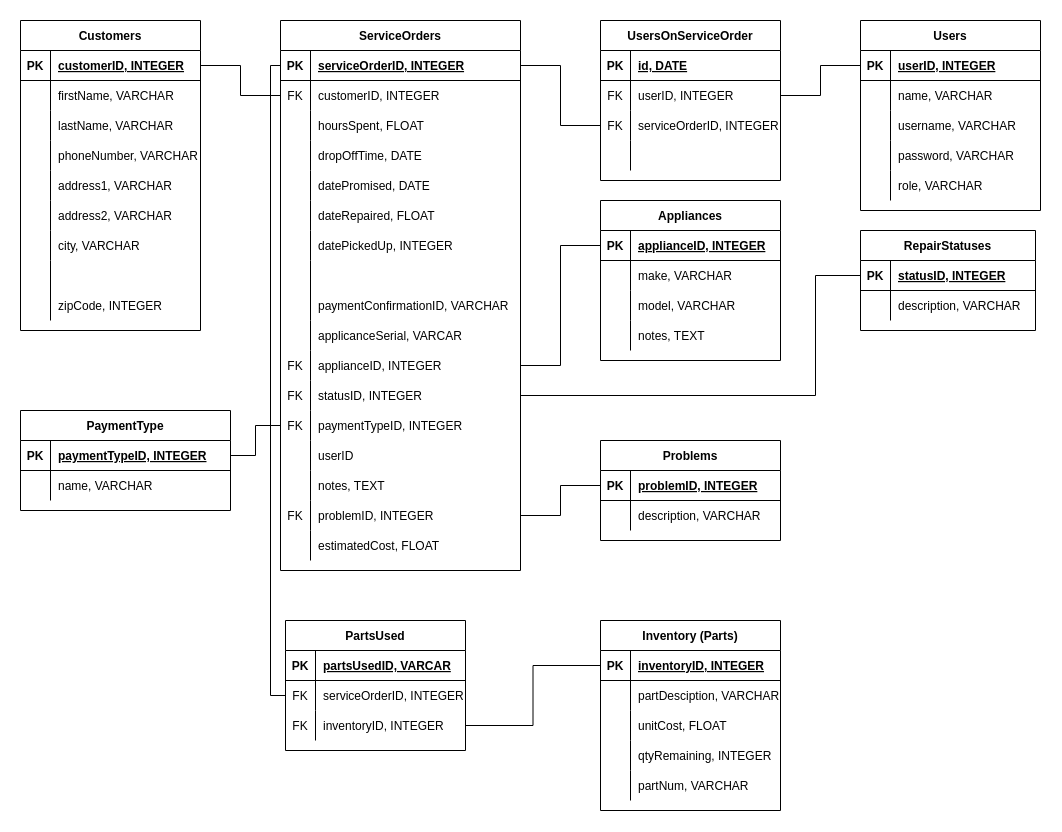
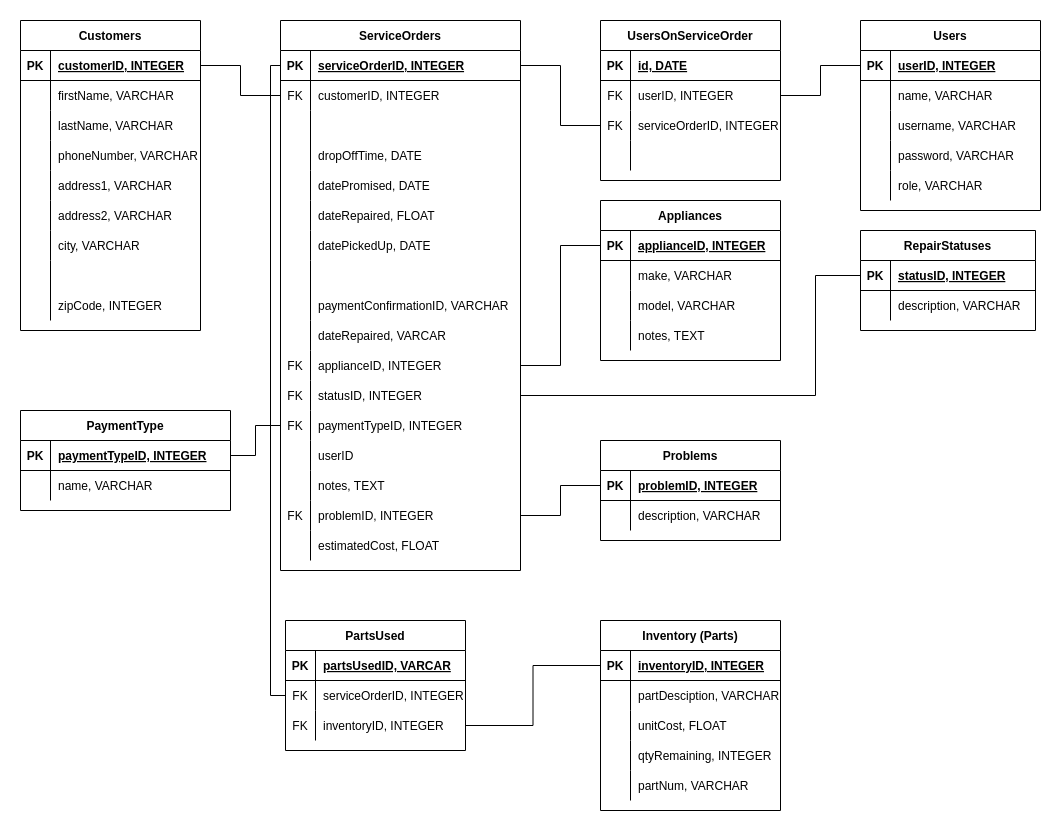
(416, 126) -> none
(384, 246) -> (374, 246)
(389, 336) -> (381, 336)
